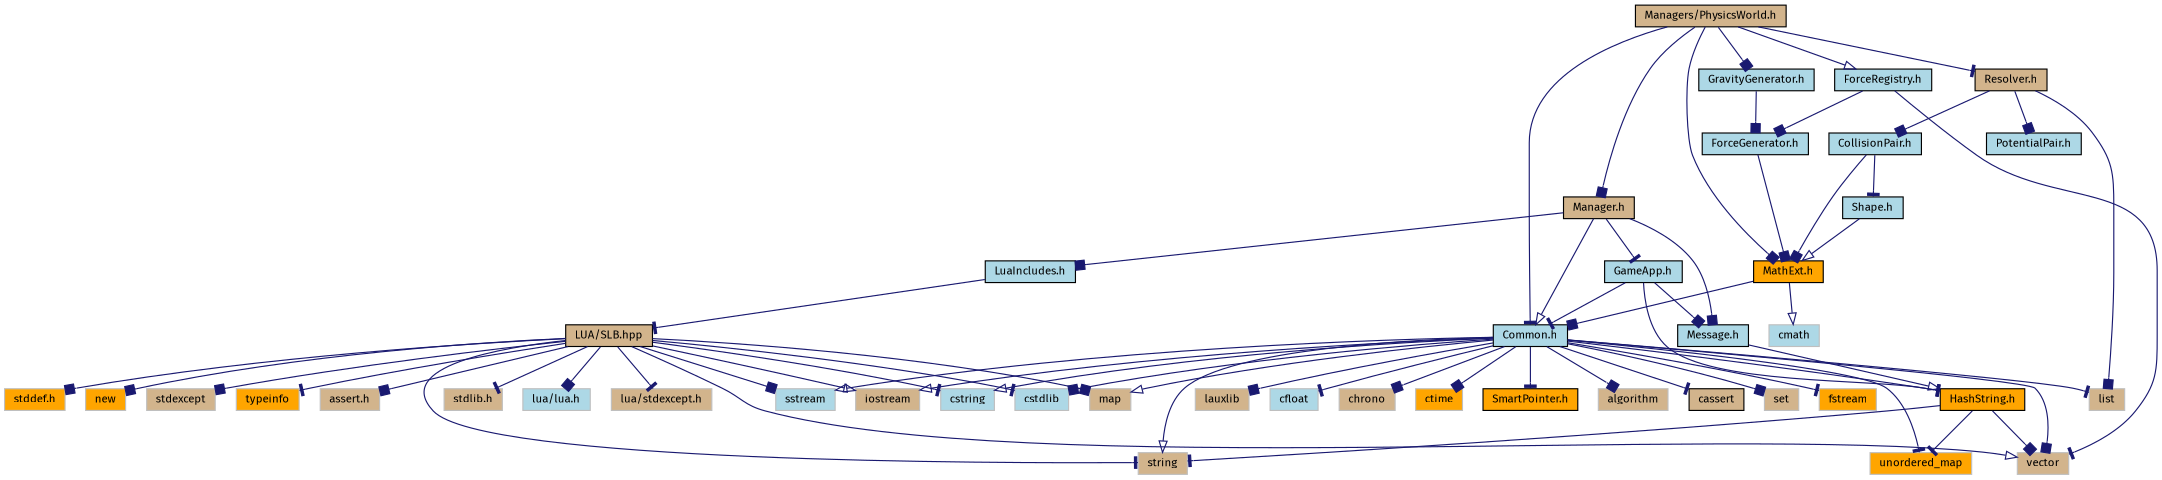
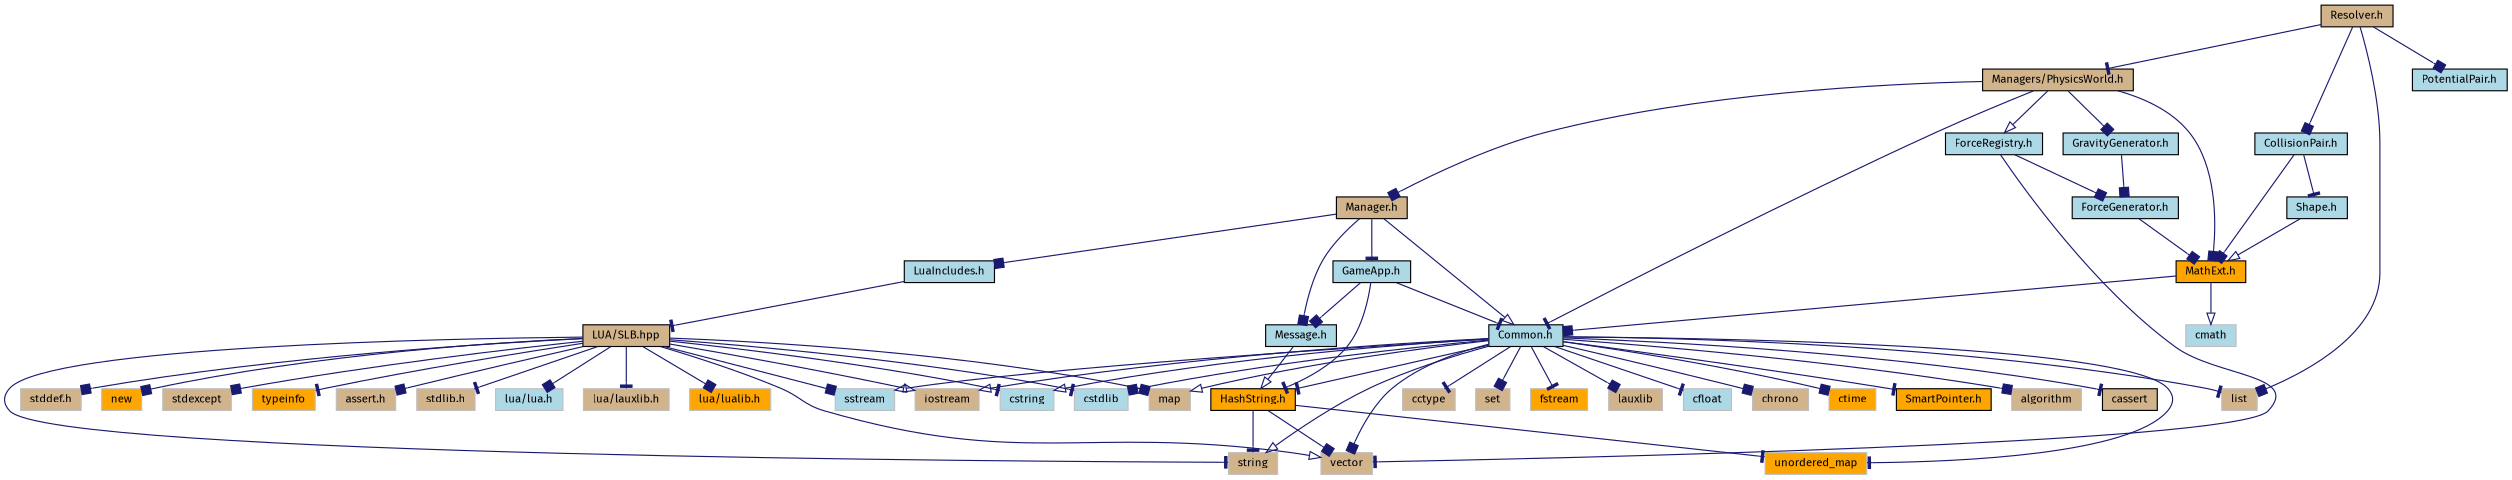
(1864, 49) -> (2216, 46)
(35, 400) -> (51, 400)
(662, 400) -> (626, 400)
none -> (730, 400)
none -> (1429, 400)
